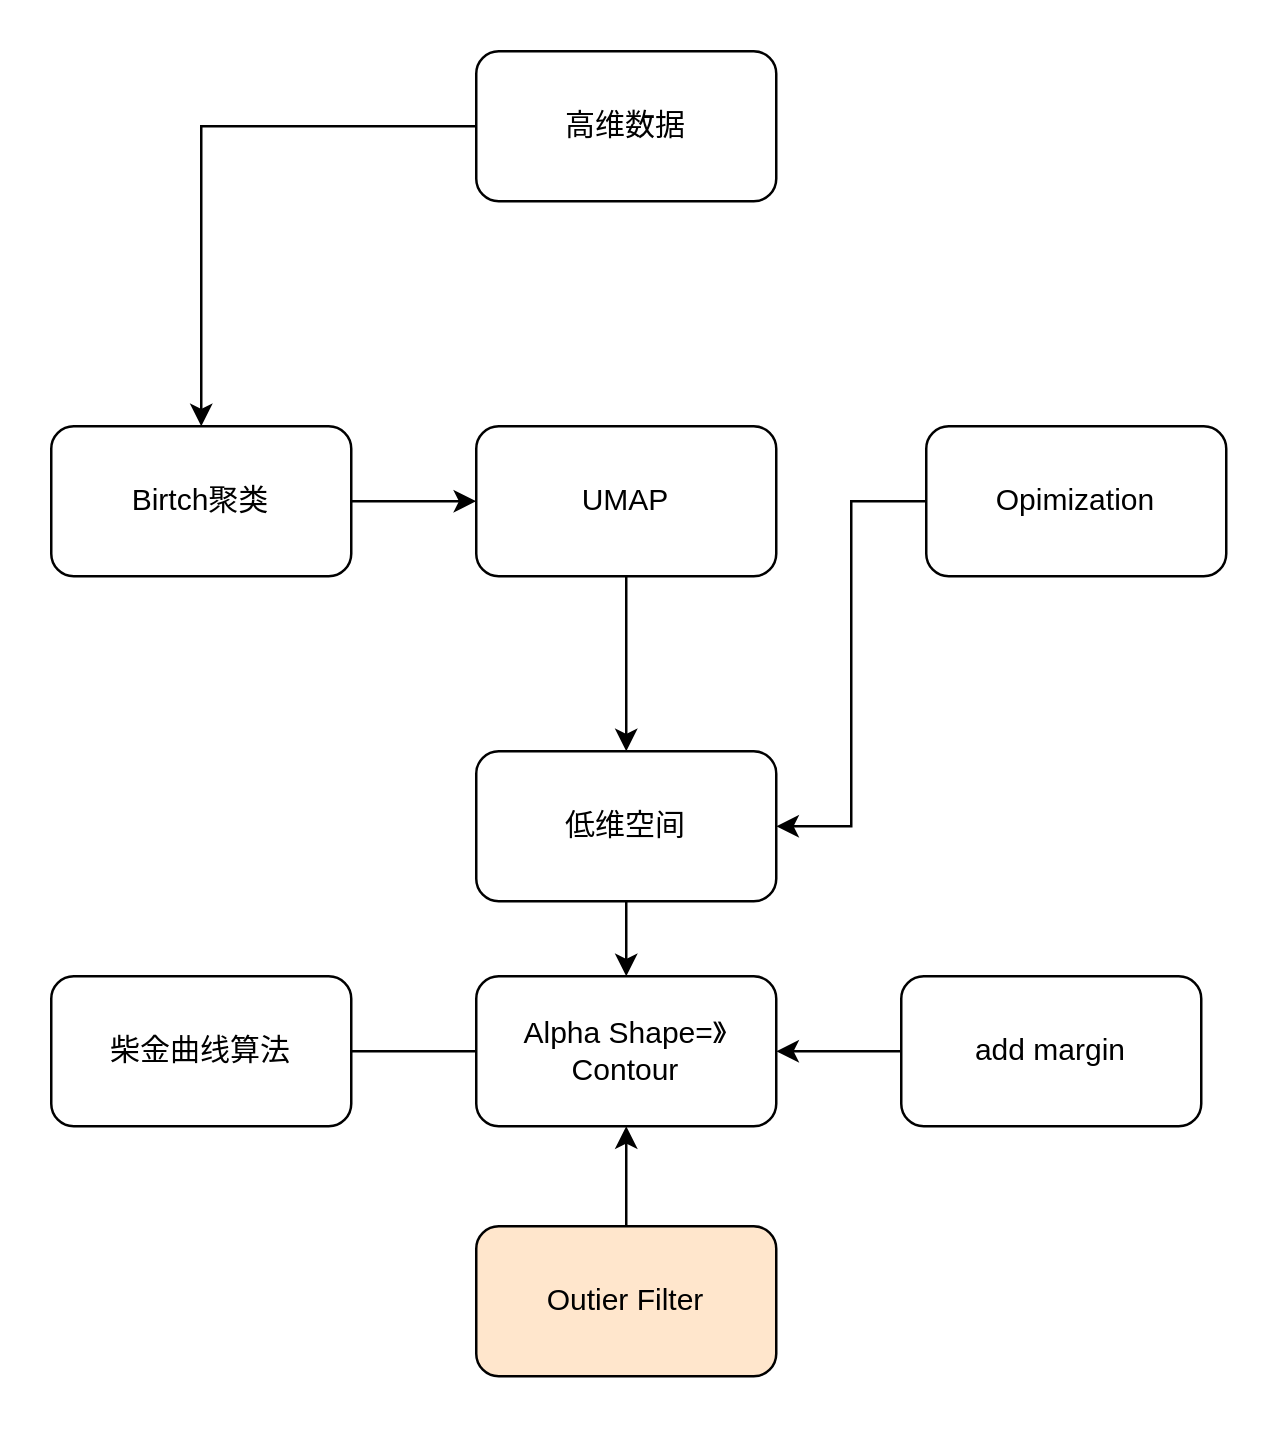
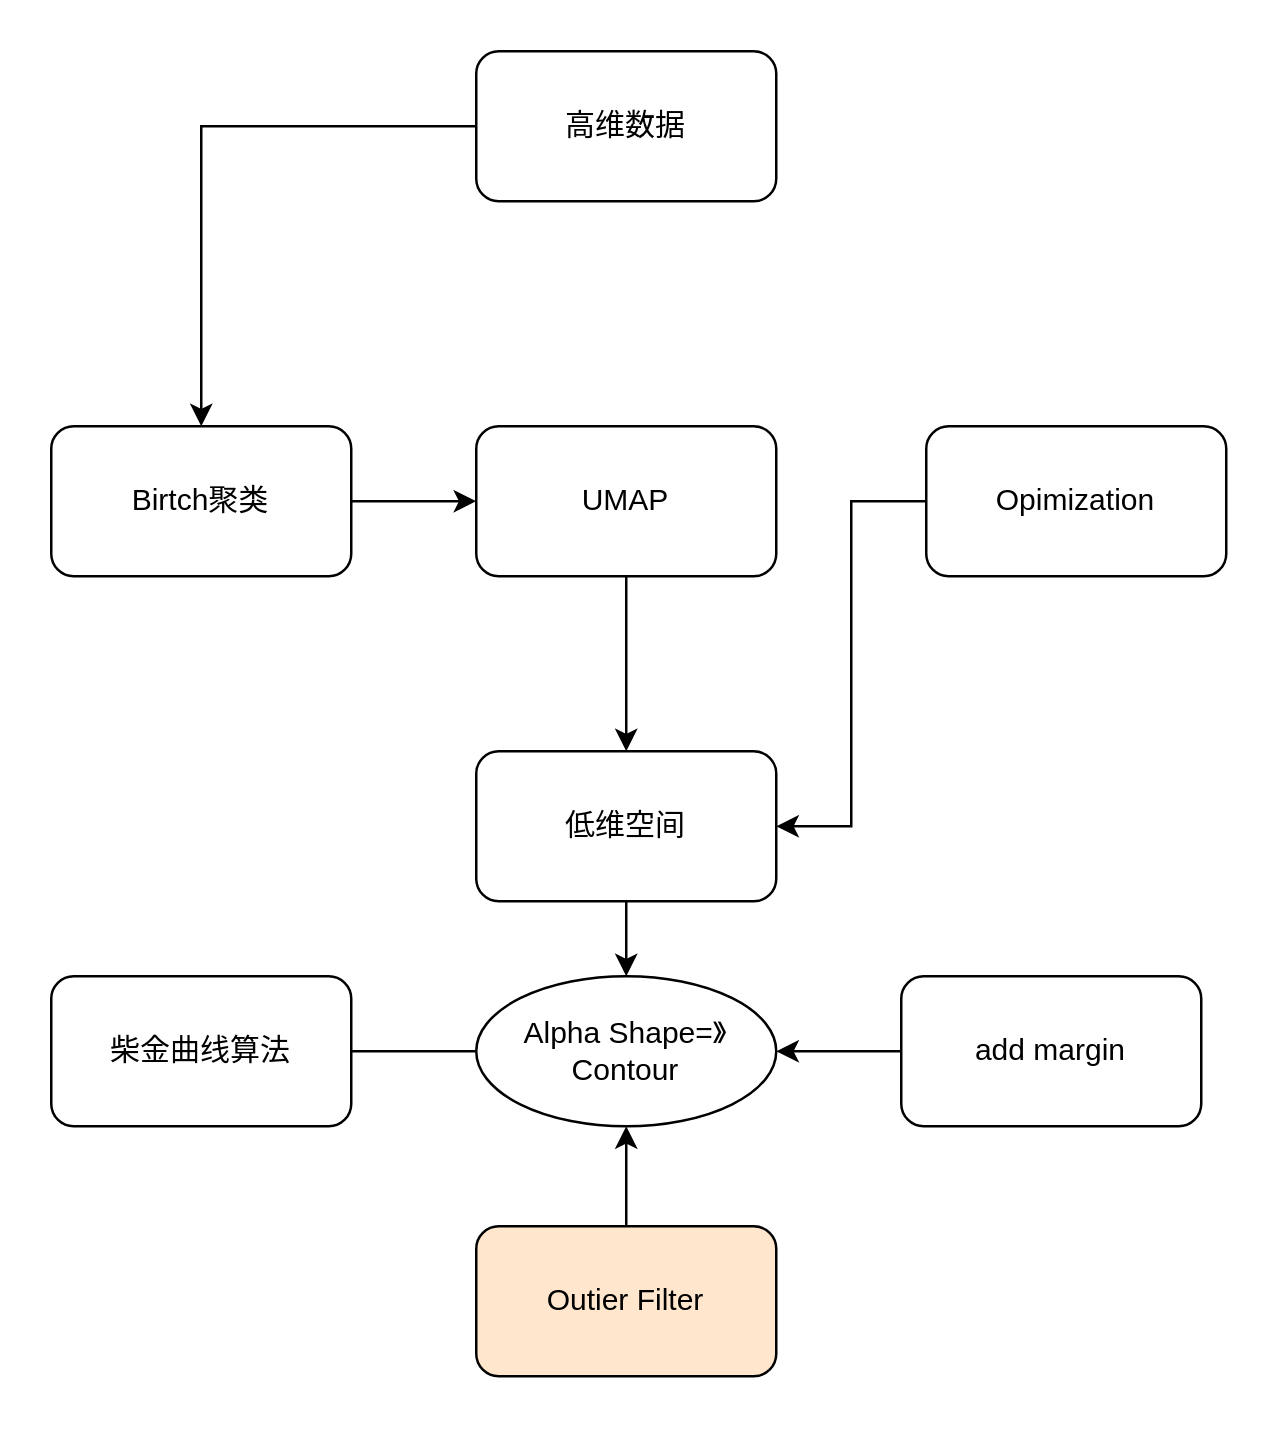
(626, 1051) -> (626, 1051)
